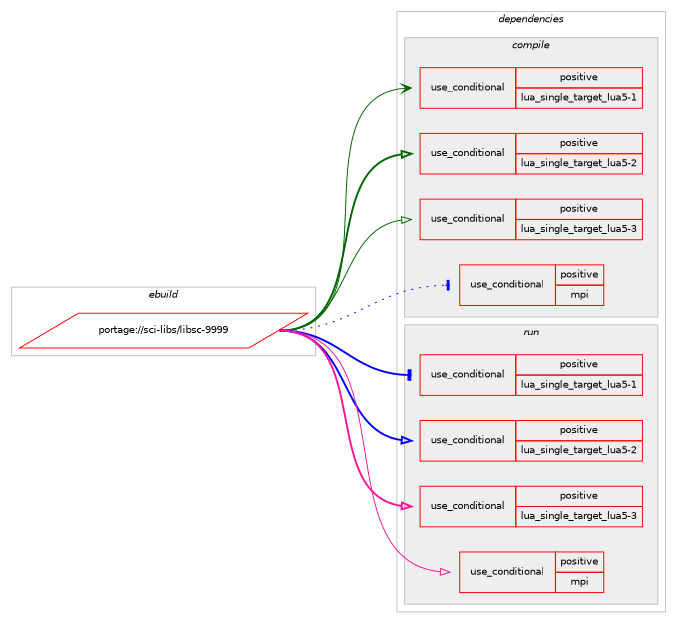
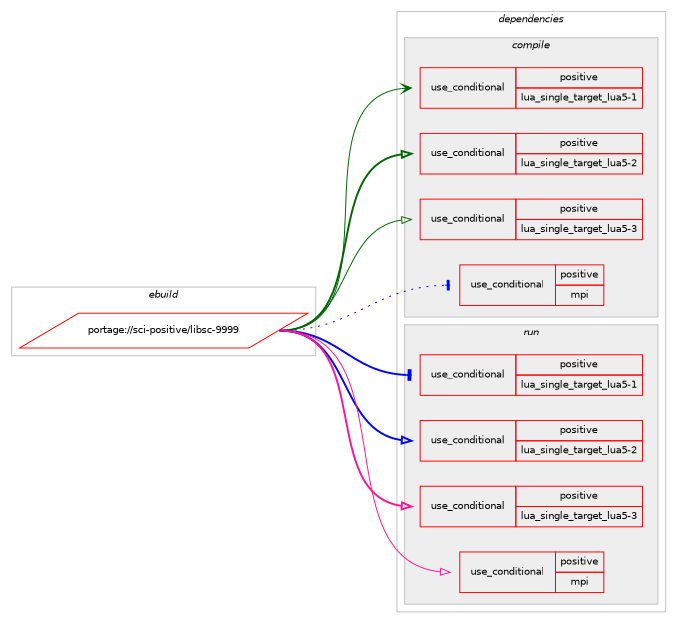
(164, 331) -> (164, 331)
